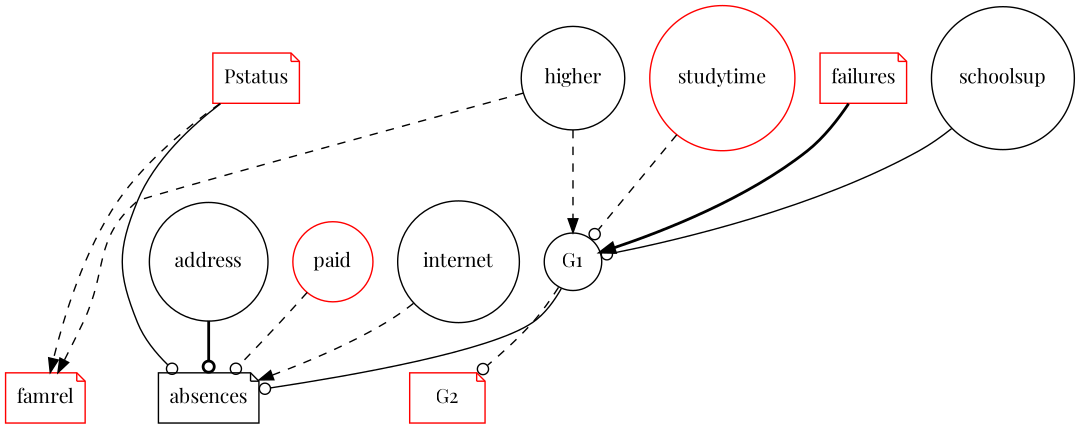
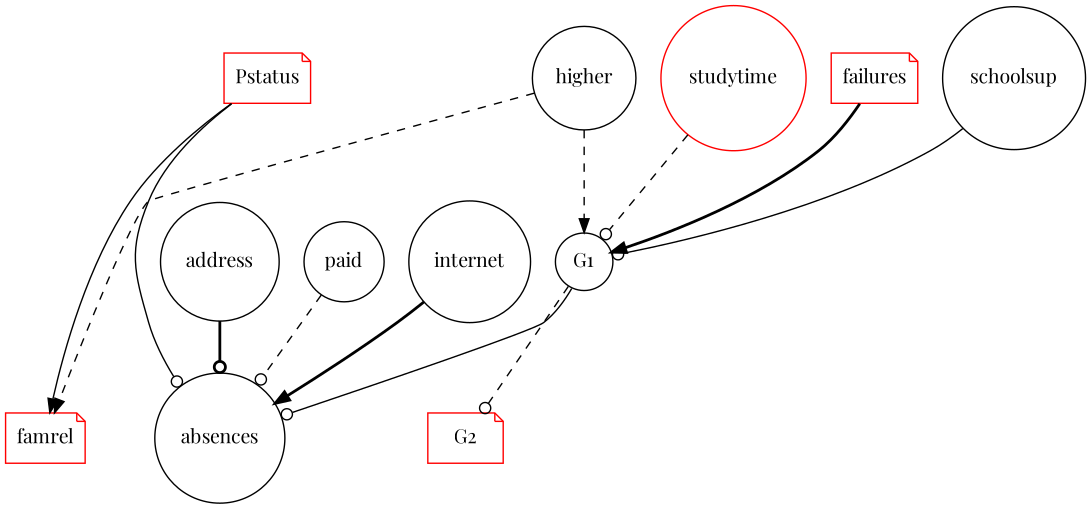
(110, 213) -> (112, 232)
(333, 262) -> (344, 262)
(346, 344) -> (357, 351)
(209, 398) -> (220, 438)
